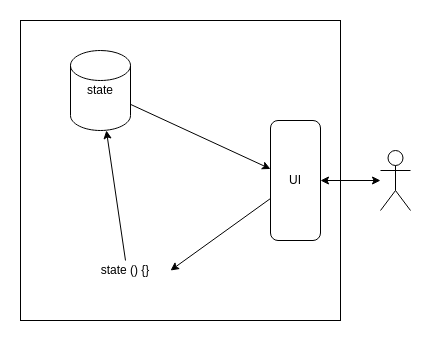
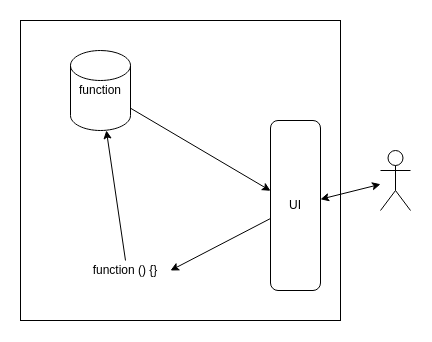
(101, 91) -> (101, 91)
(296, 181) -> (296, 206)
(126, 271) -> (126, 271)
